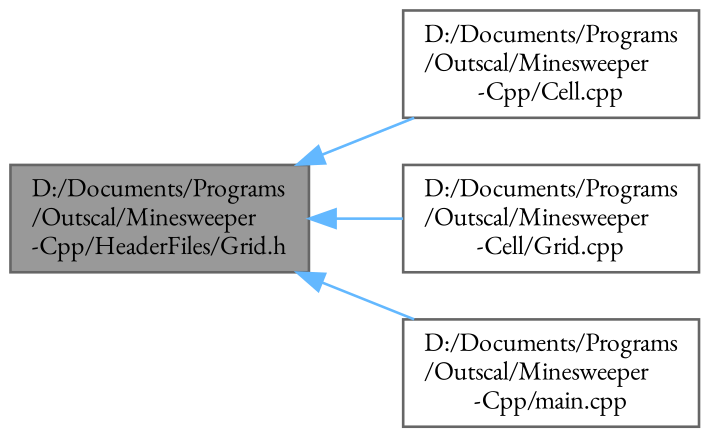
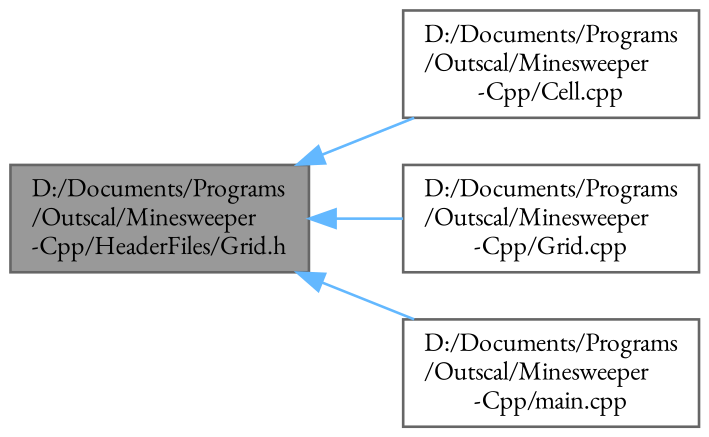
(551, 219) -> (551, 219)
